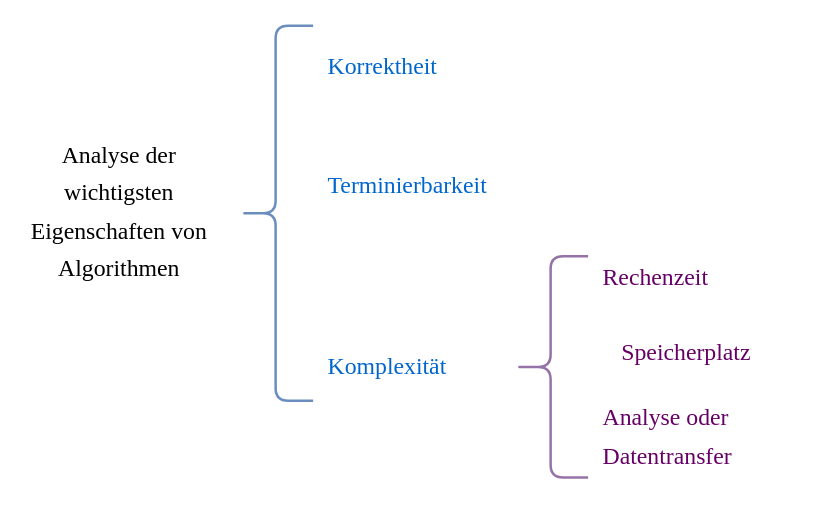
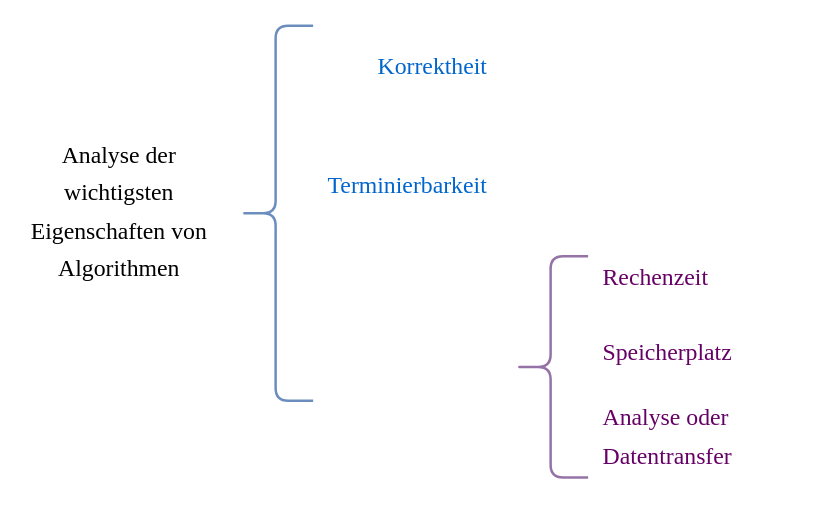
(419, 67) -> (469, 67)
(713, 353) -> (694, 353)
(419, 367) -> none
